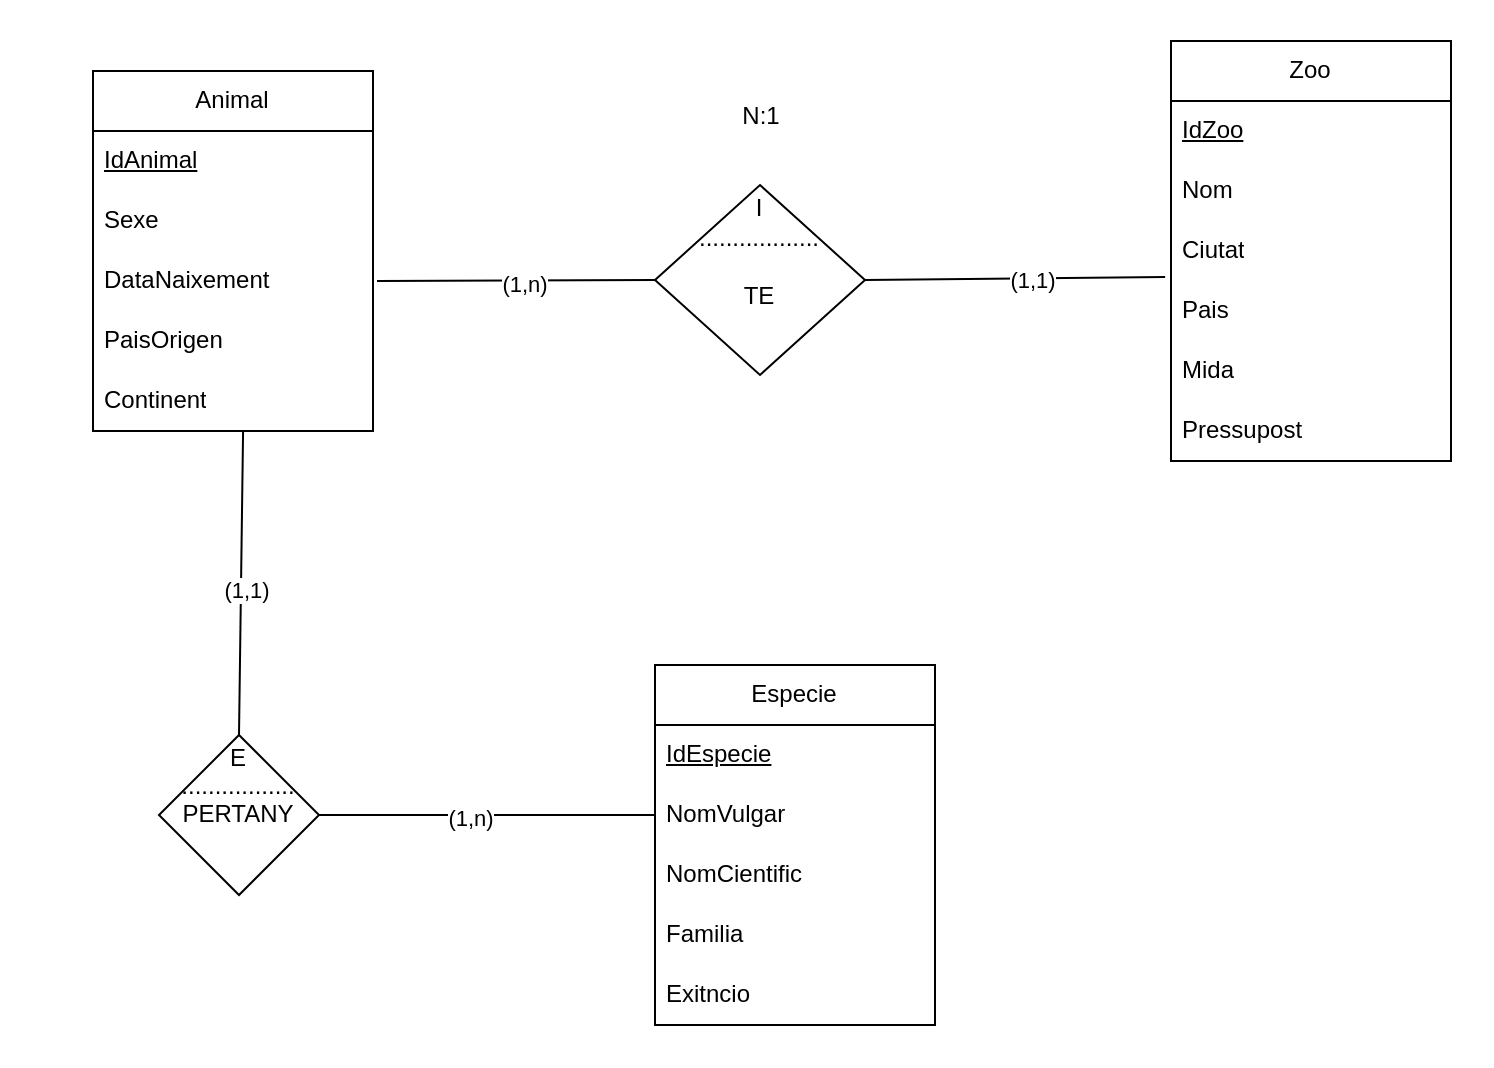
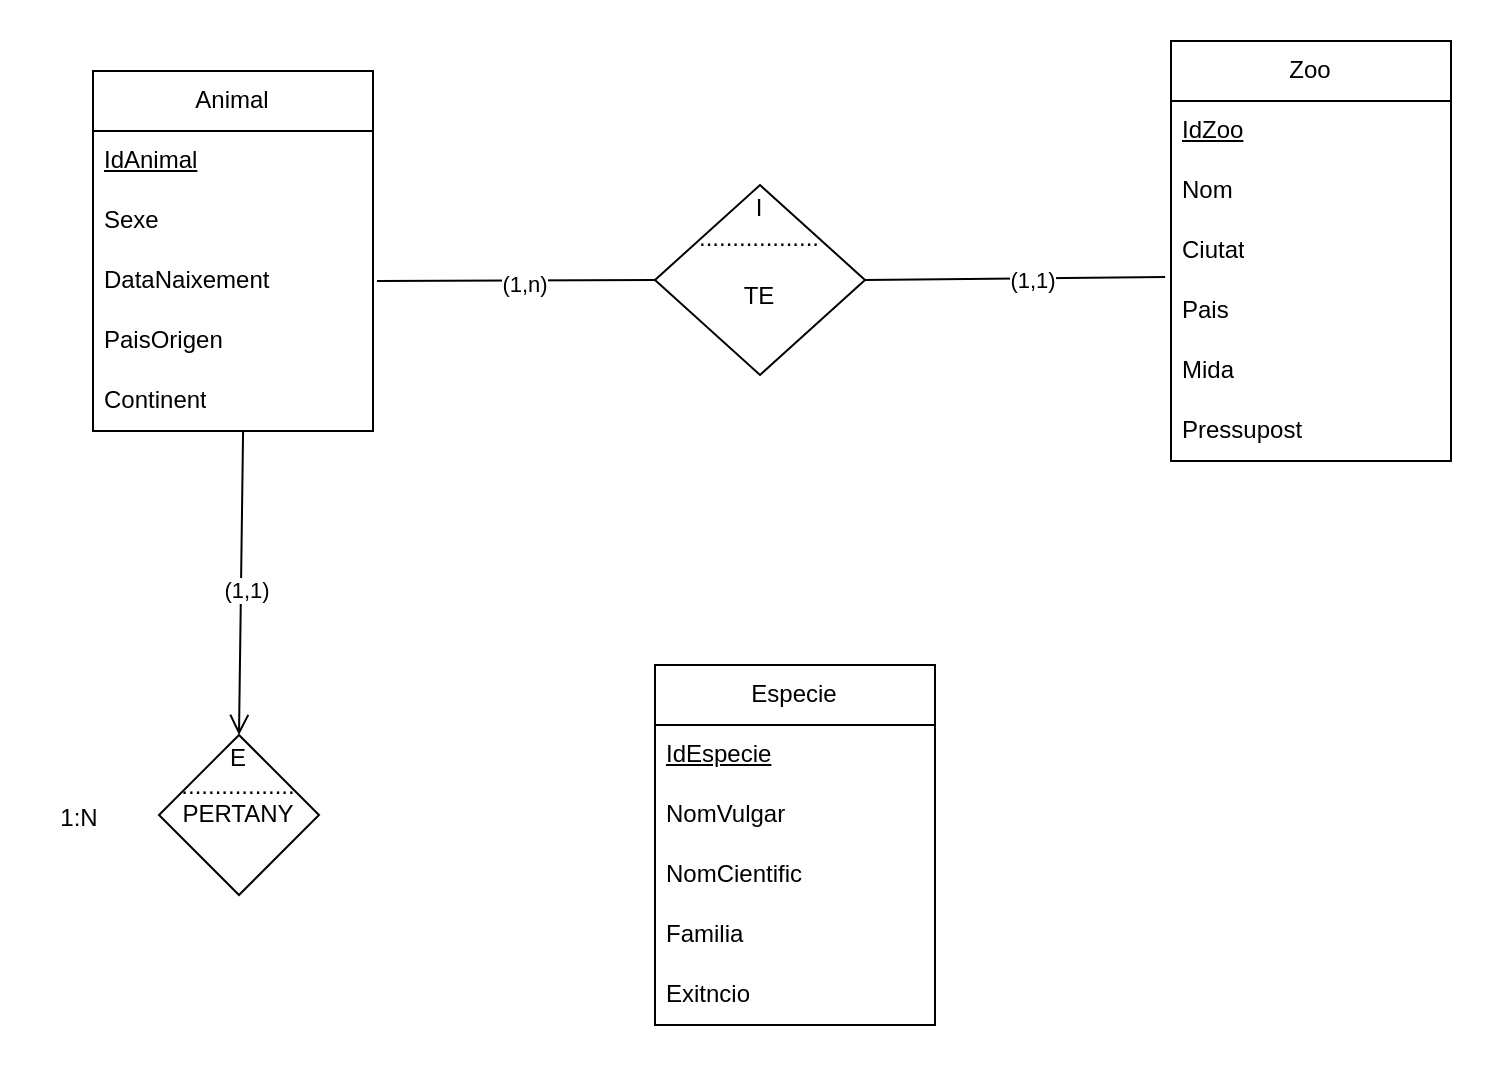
(760, 117) -> none
(239, 728) -> (239, 727)
(562, 815) -> none
none -> (78, 819)
